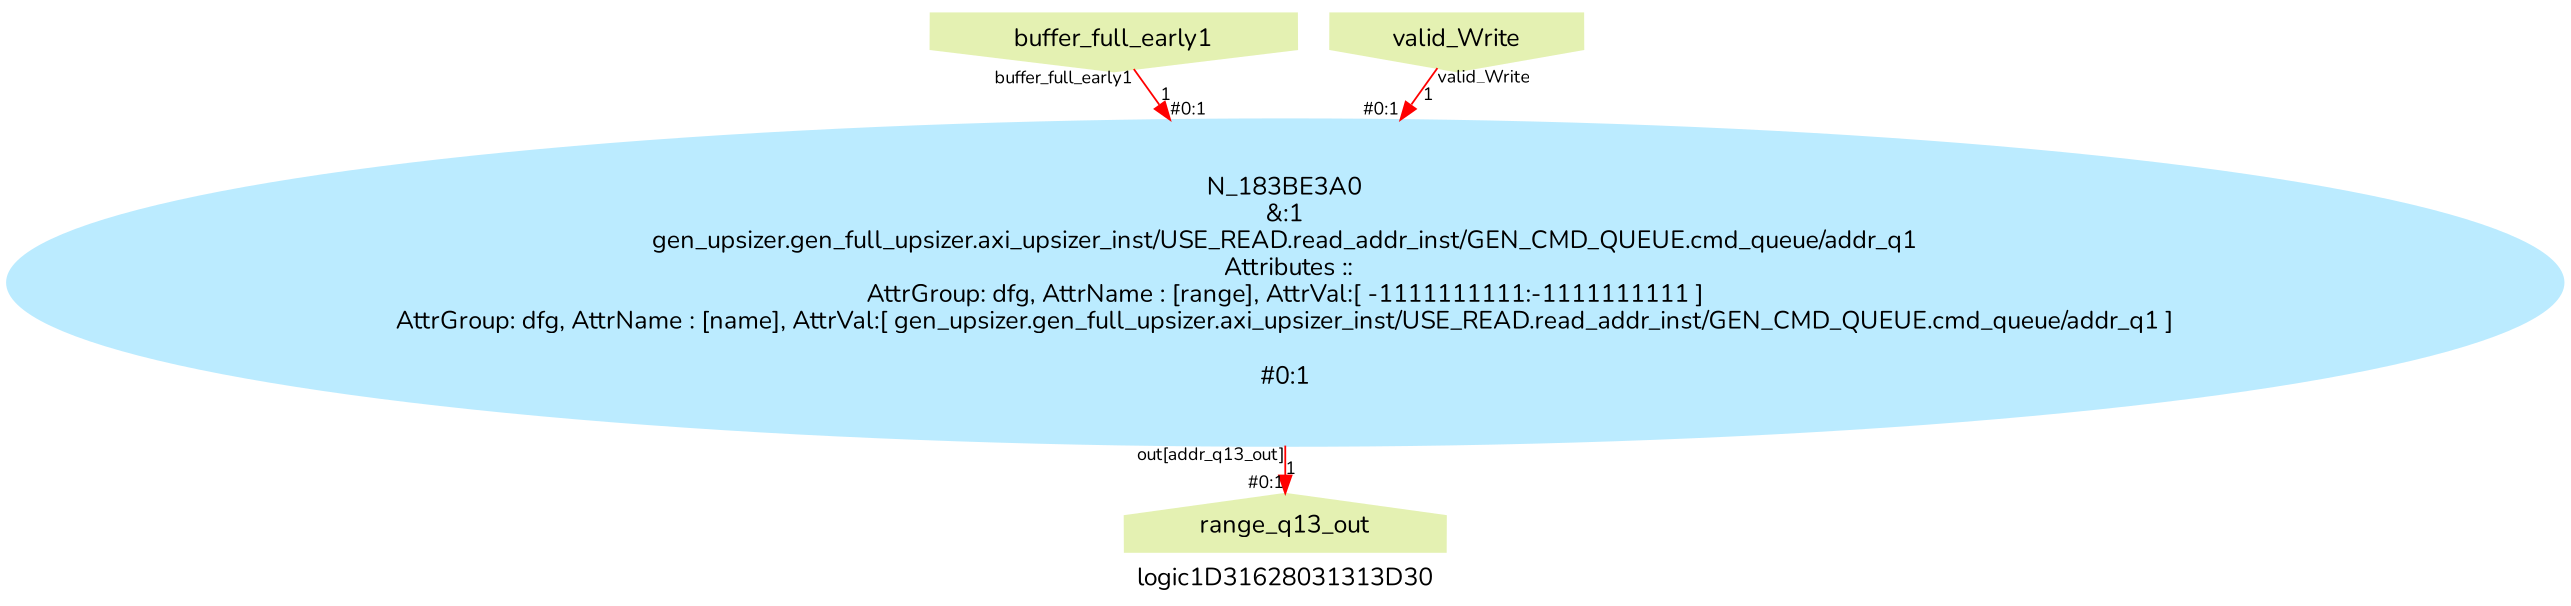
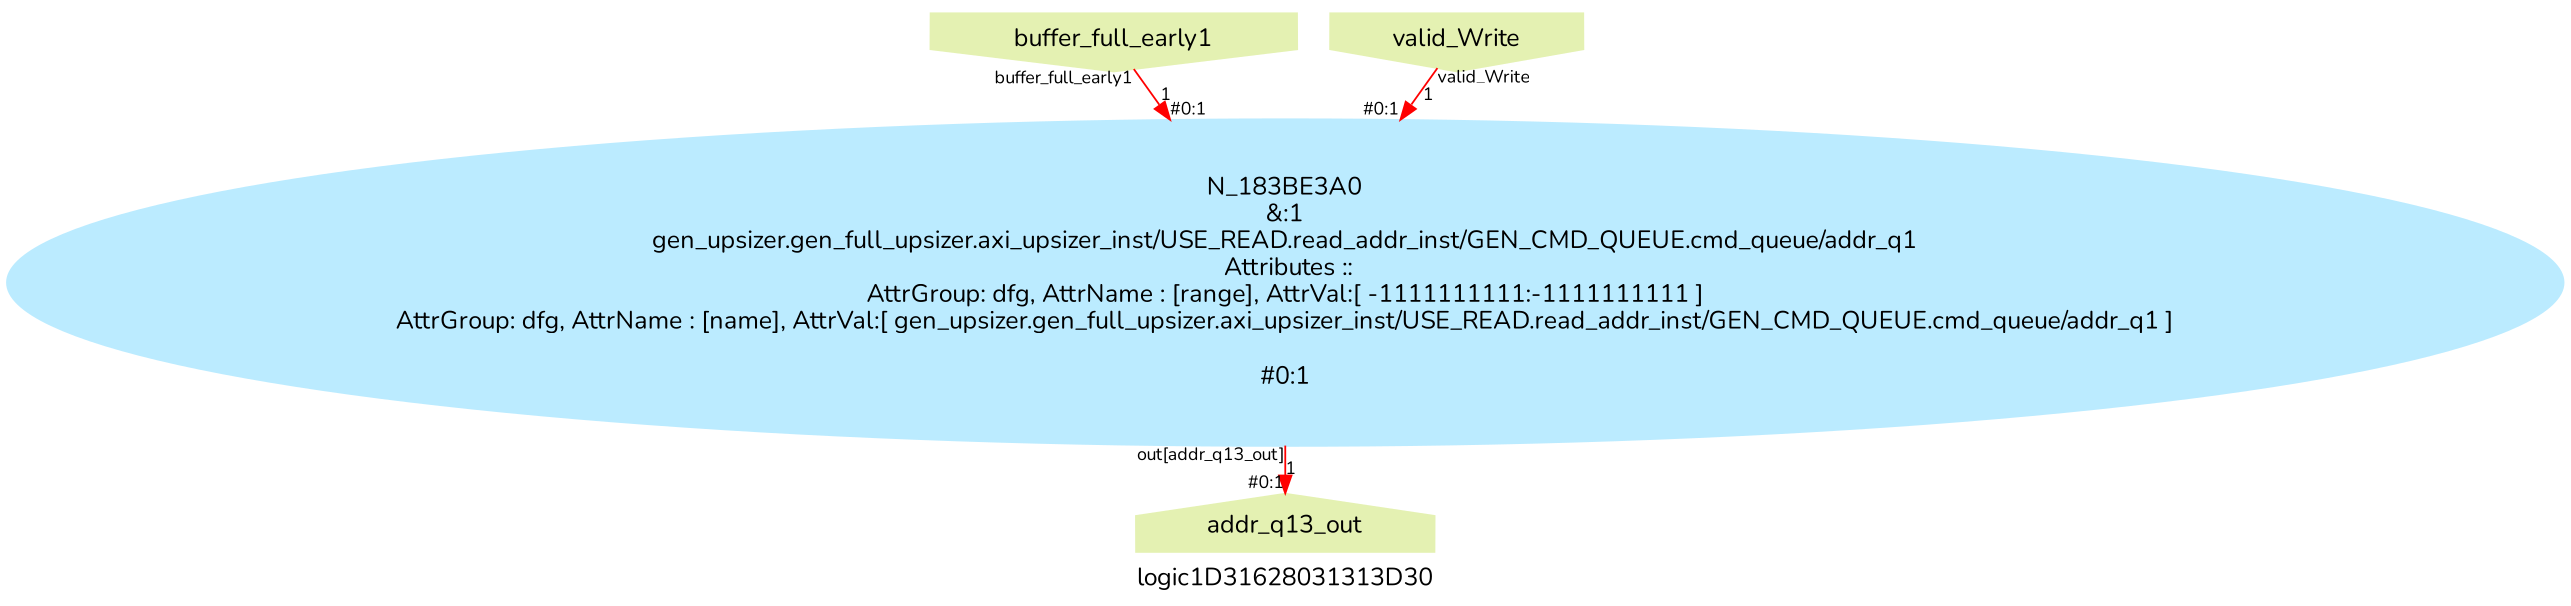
(1285, 526) -> (1285, 526)
